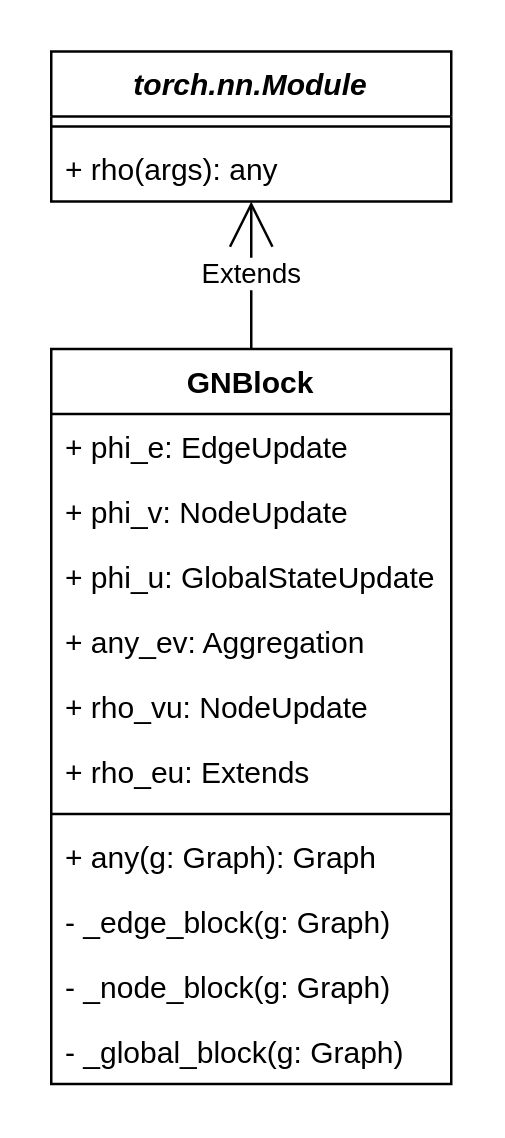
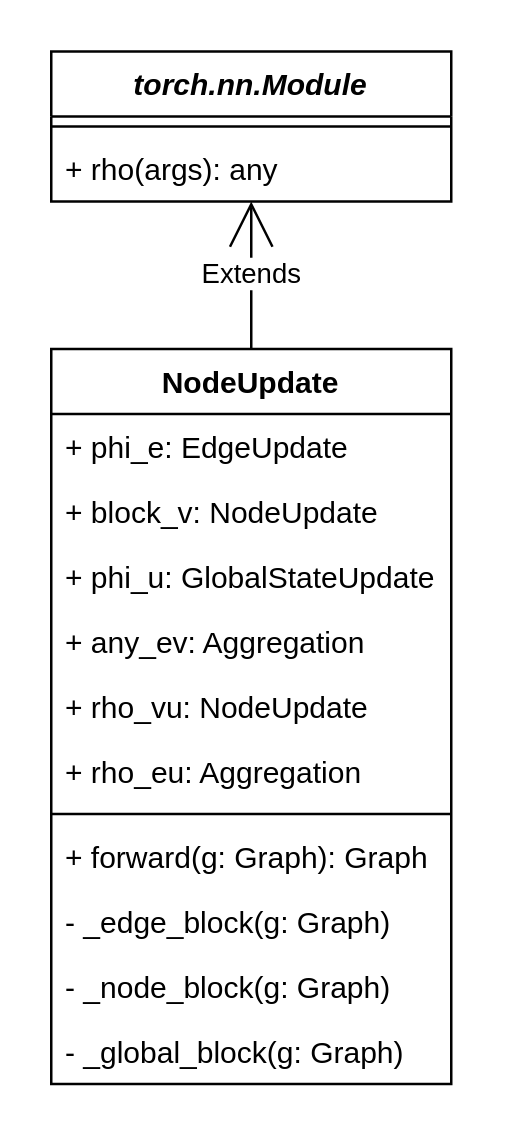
(250, 383) -> (250, 383)
(209, 513) -> (226, 513)
(196, 773) -> (226, 773)
(230, 858) -> (264, 858)
